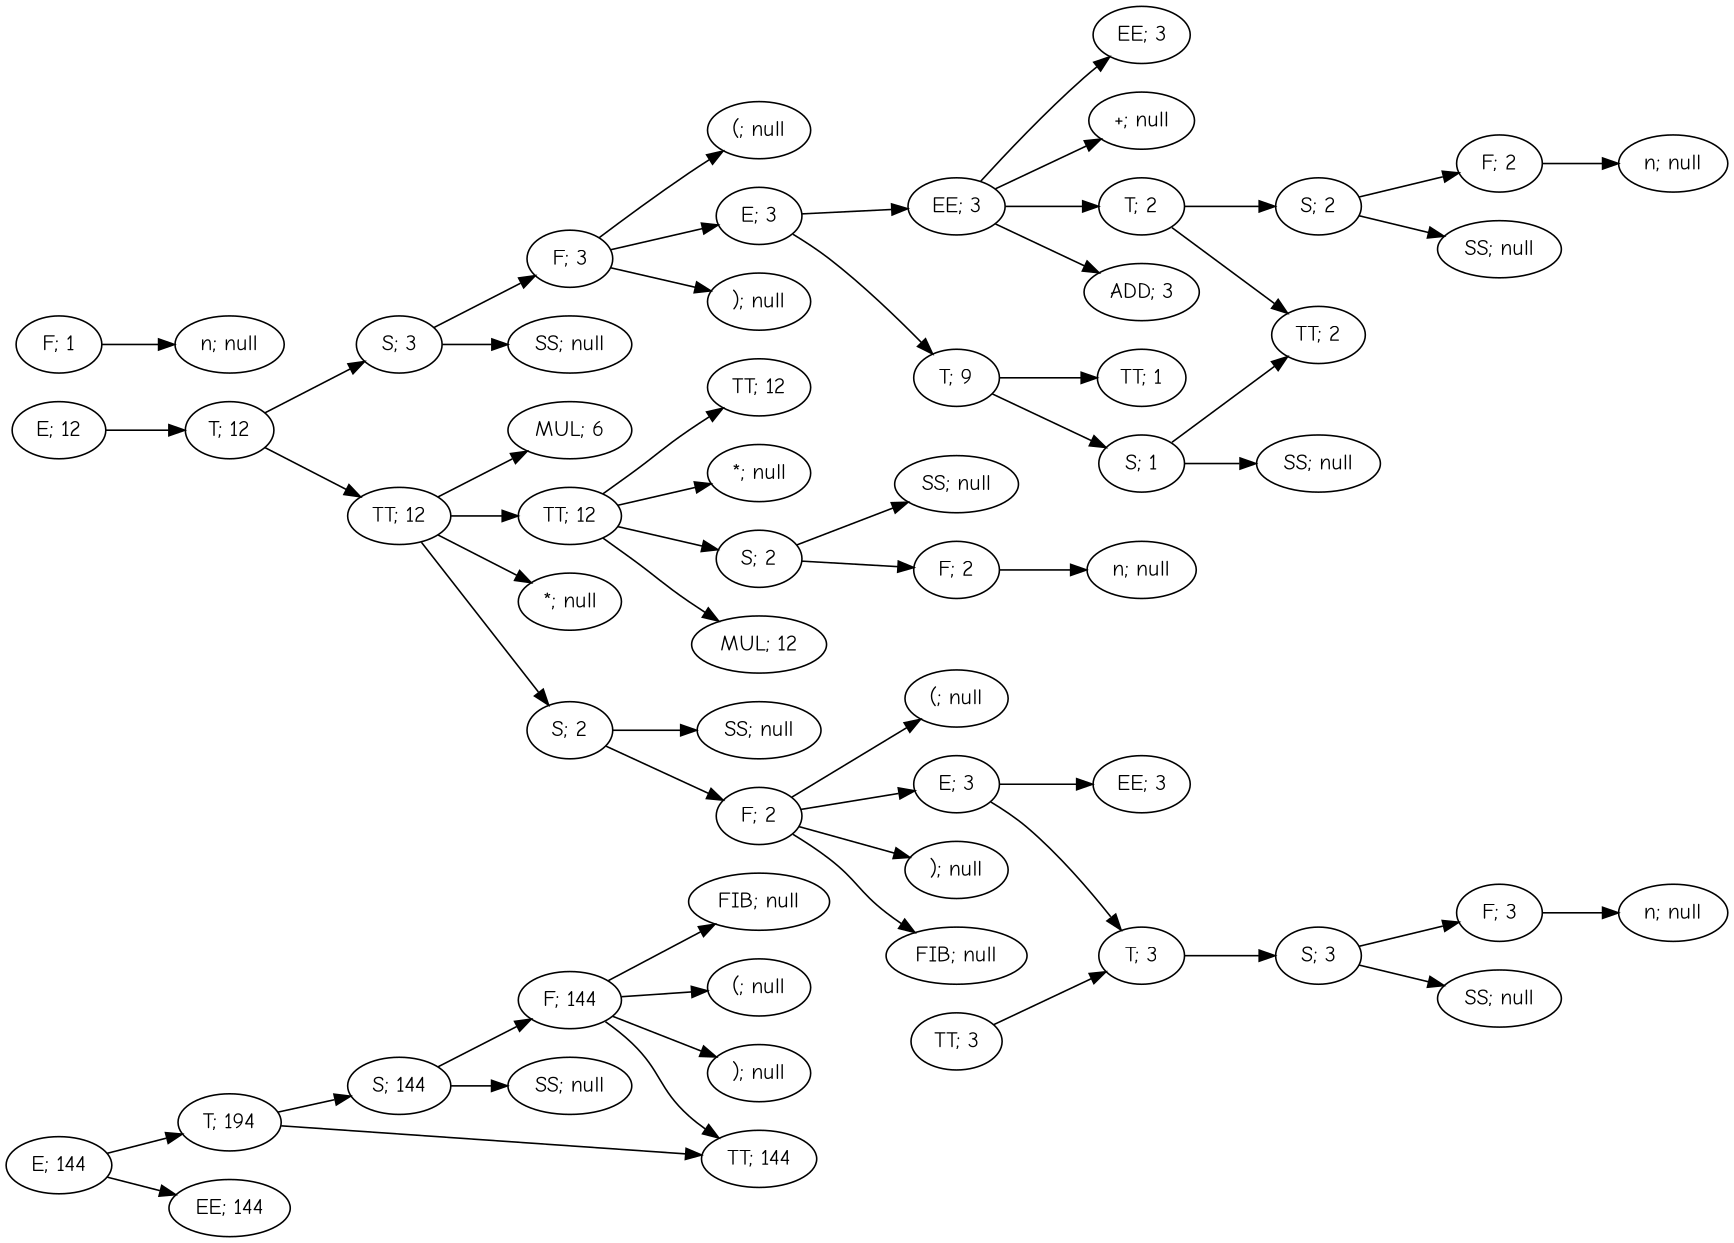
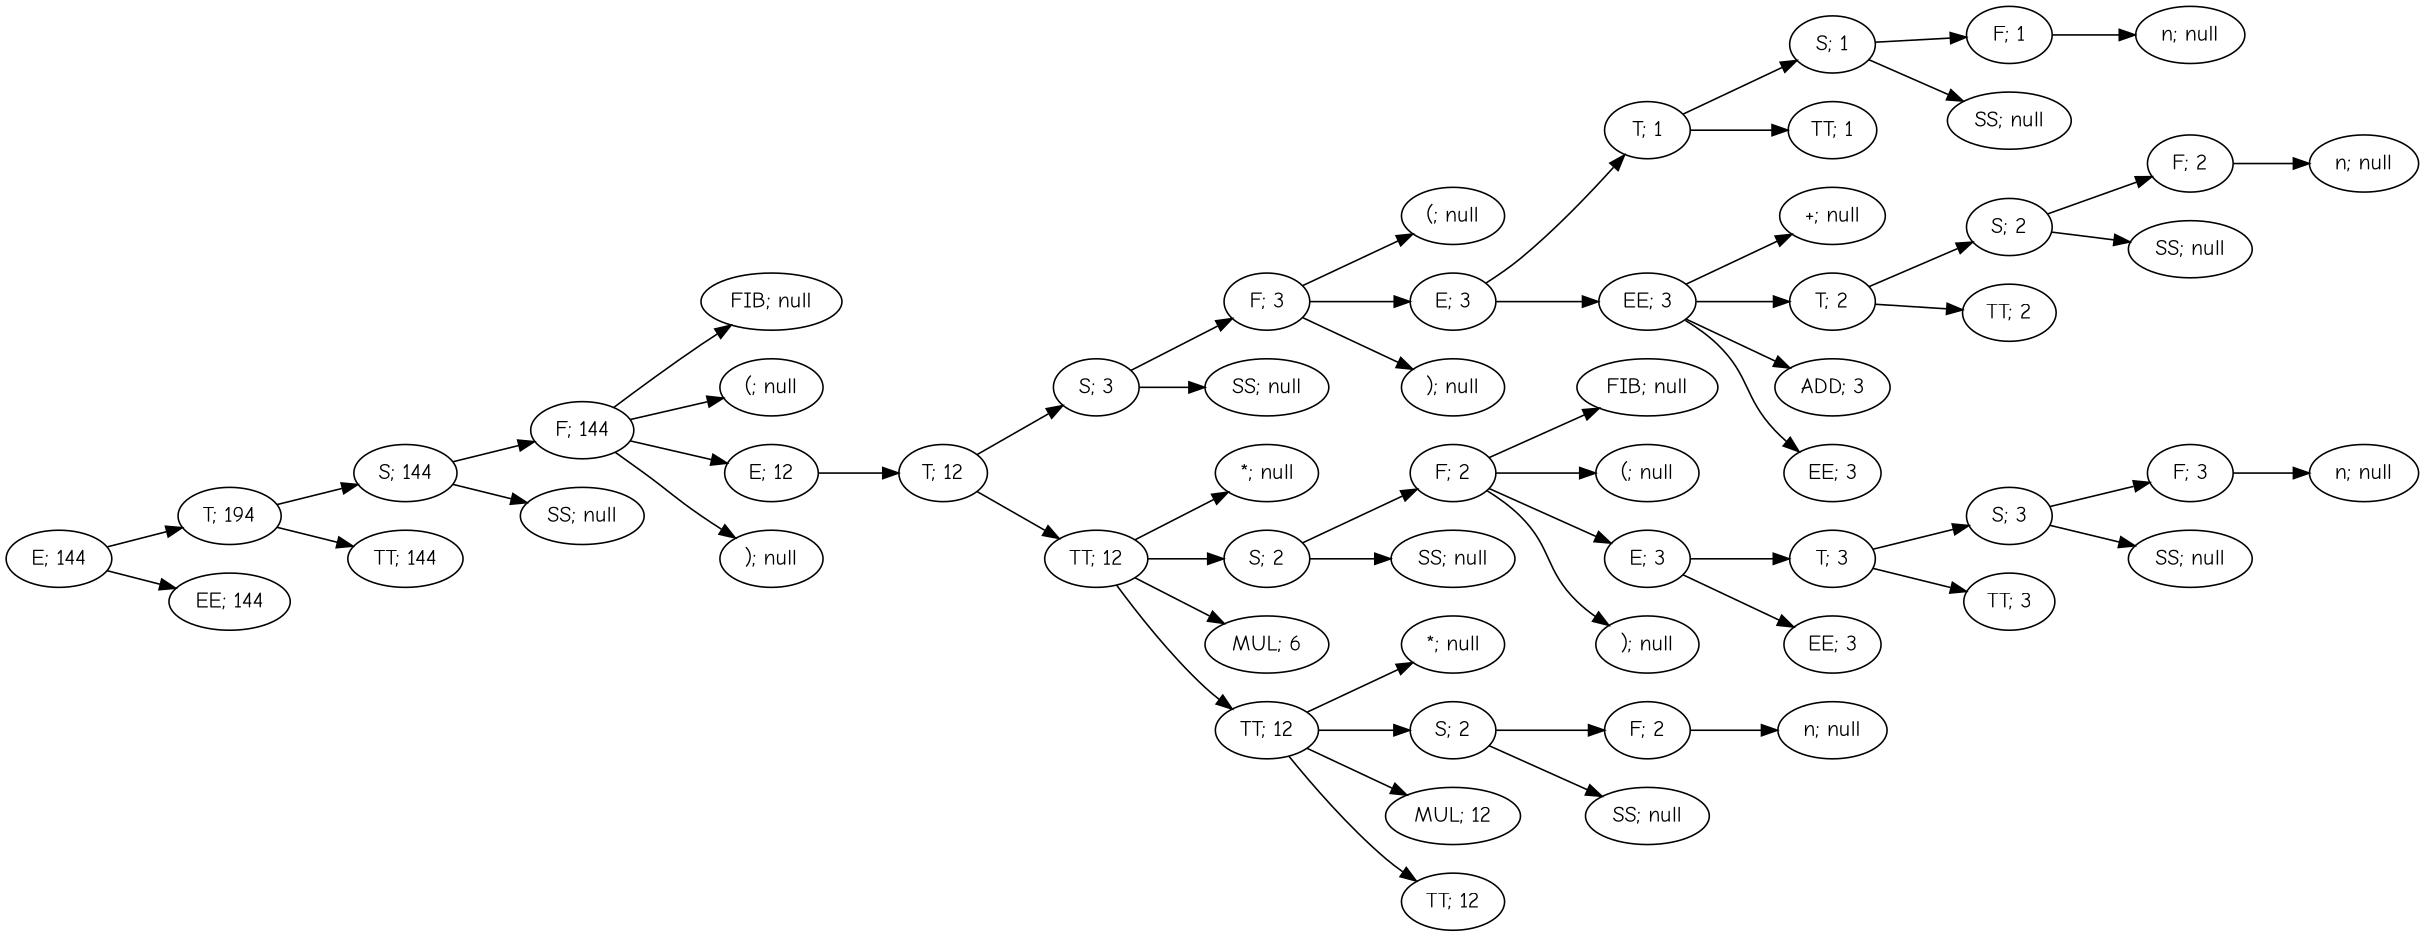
(957, 378) -> (1647, 130)
(1223, 404) -> (1913, 40)
(1043, 1002) -> (1912, 578)
(657, 1074) -> (671, 450)
